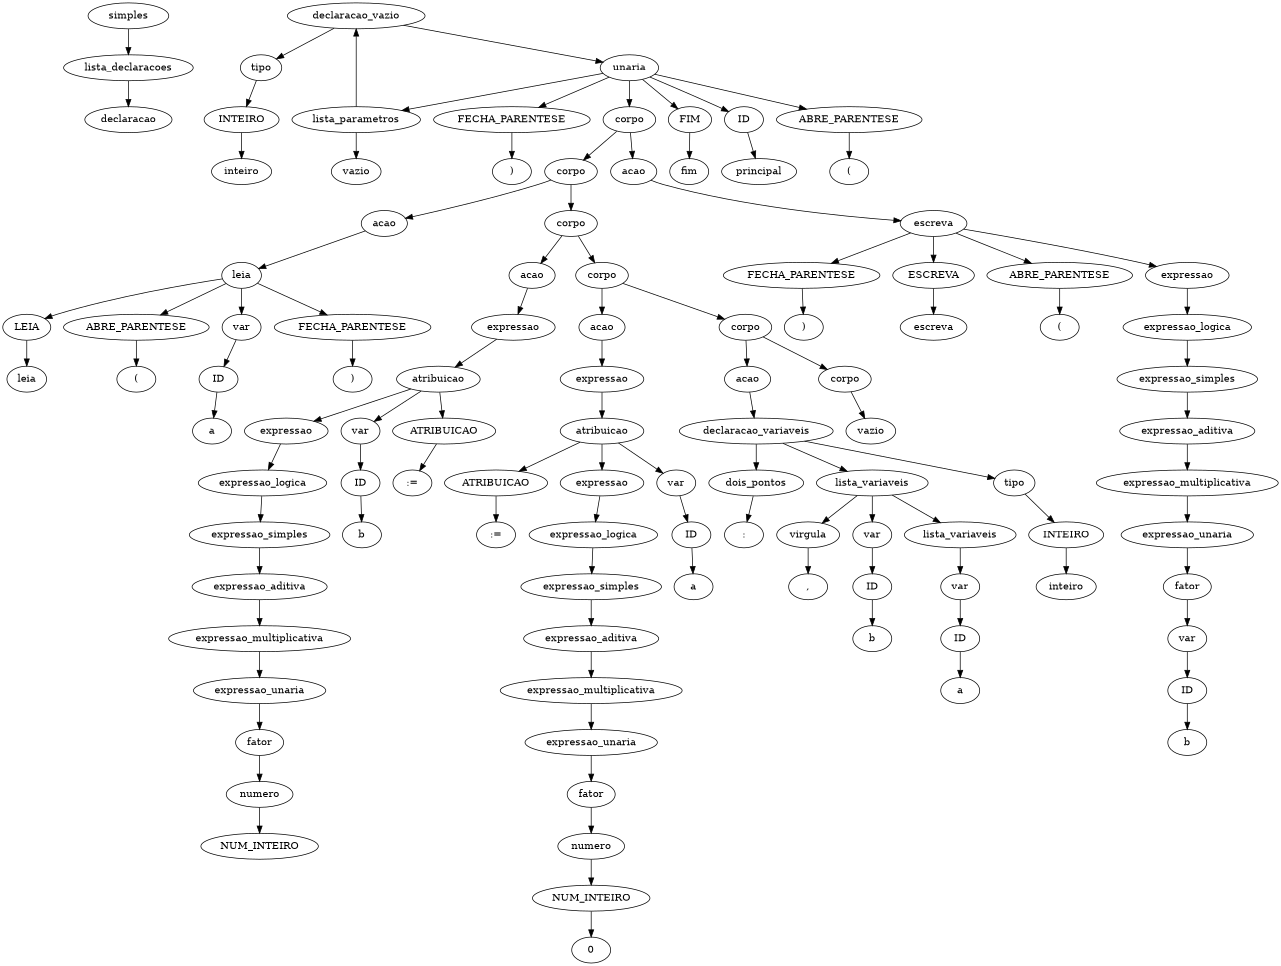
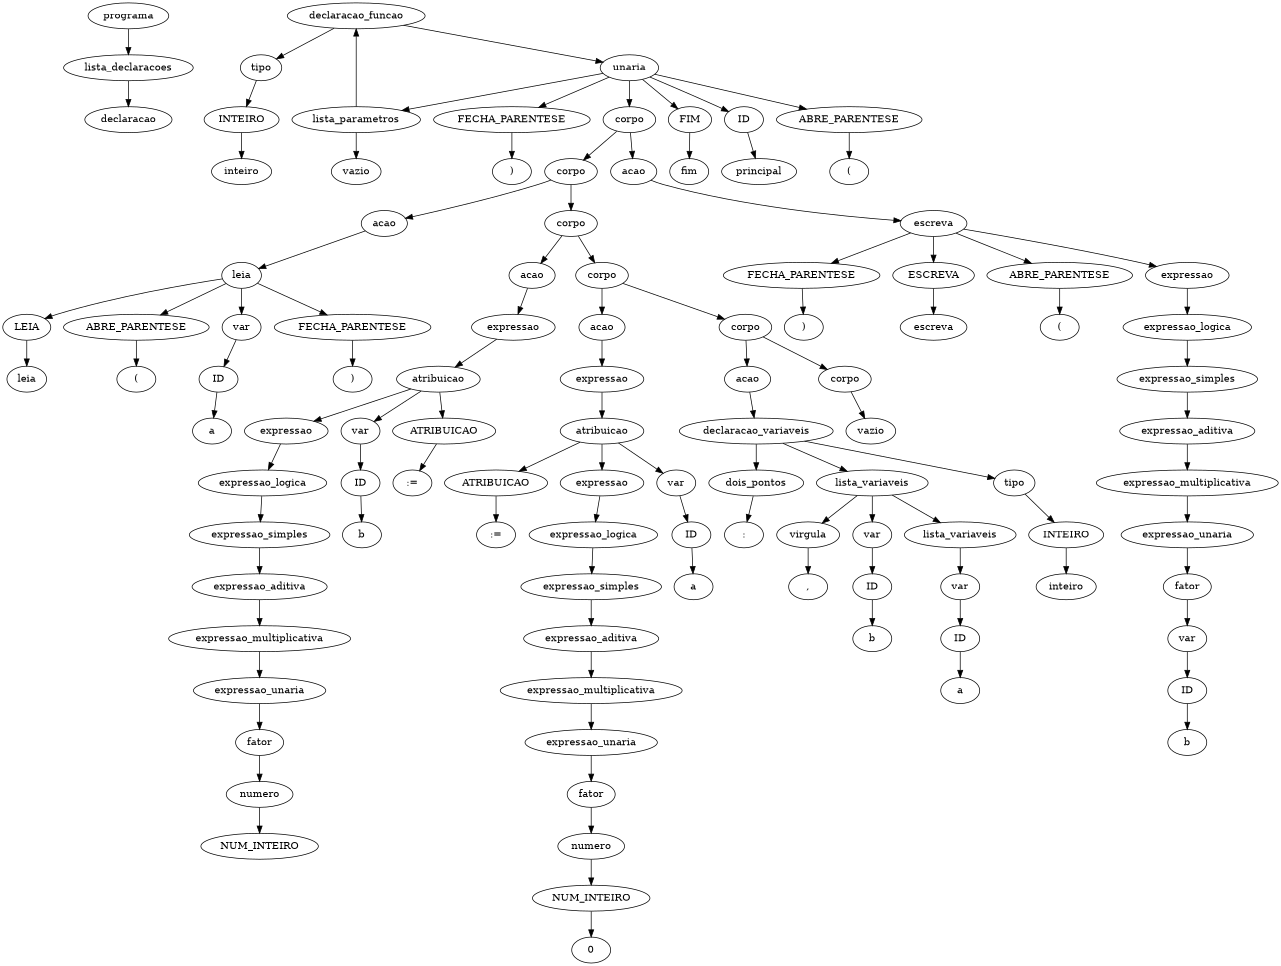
(128, 16) -> (128, 16)
(356, 16) -> (356, 16)
